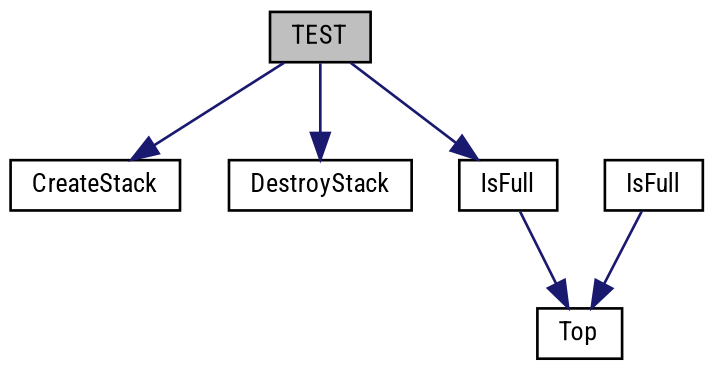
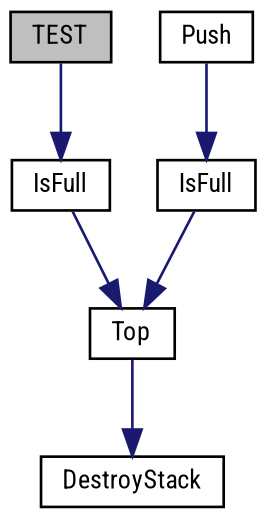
none -> (206, 37)
(320, 98) -> (132, 394)
(95, 185) -> none
